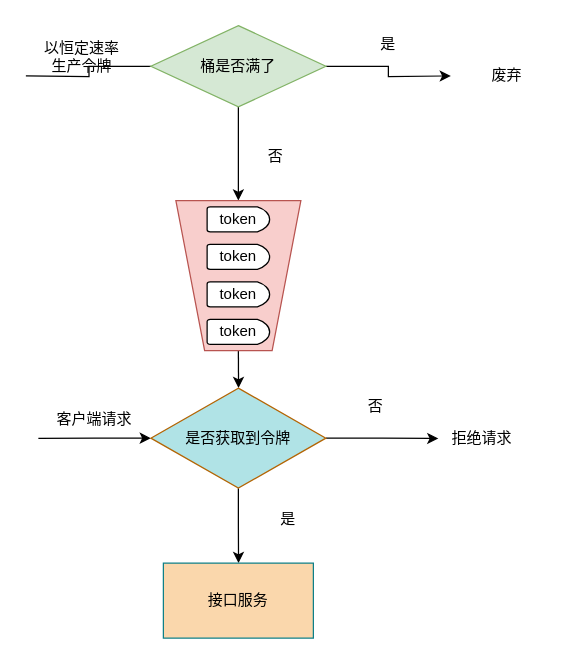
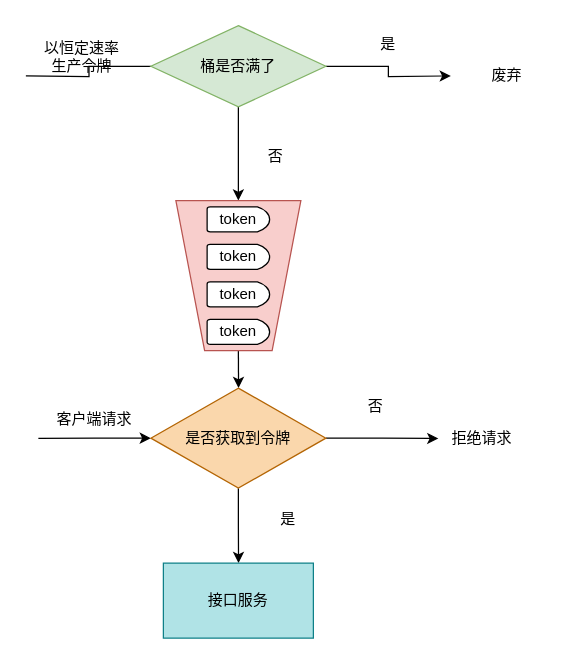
(238, 438) -> (238, 438)
(238, 601) -> (238, 601)
